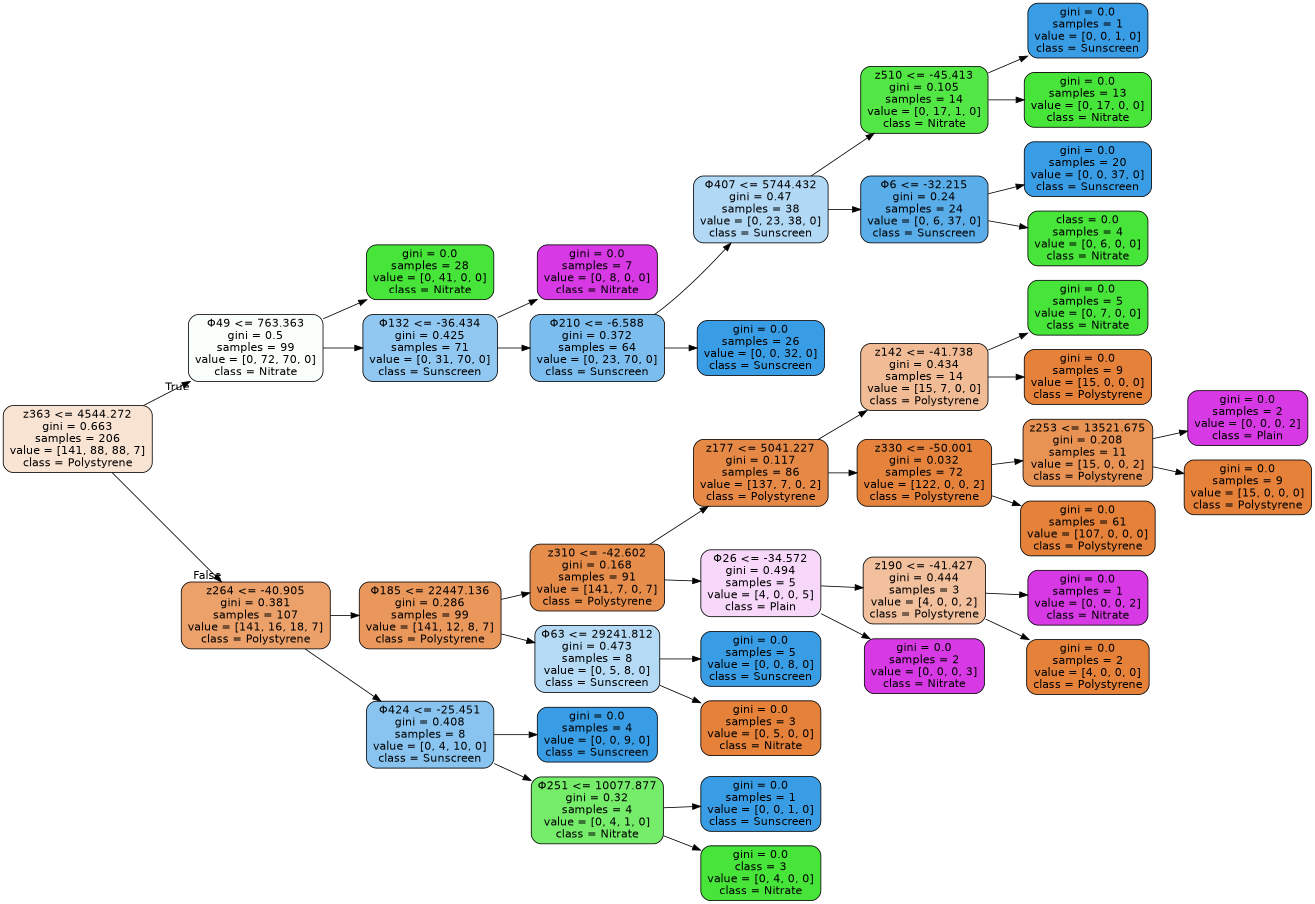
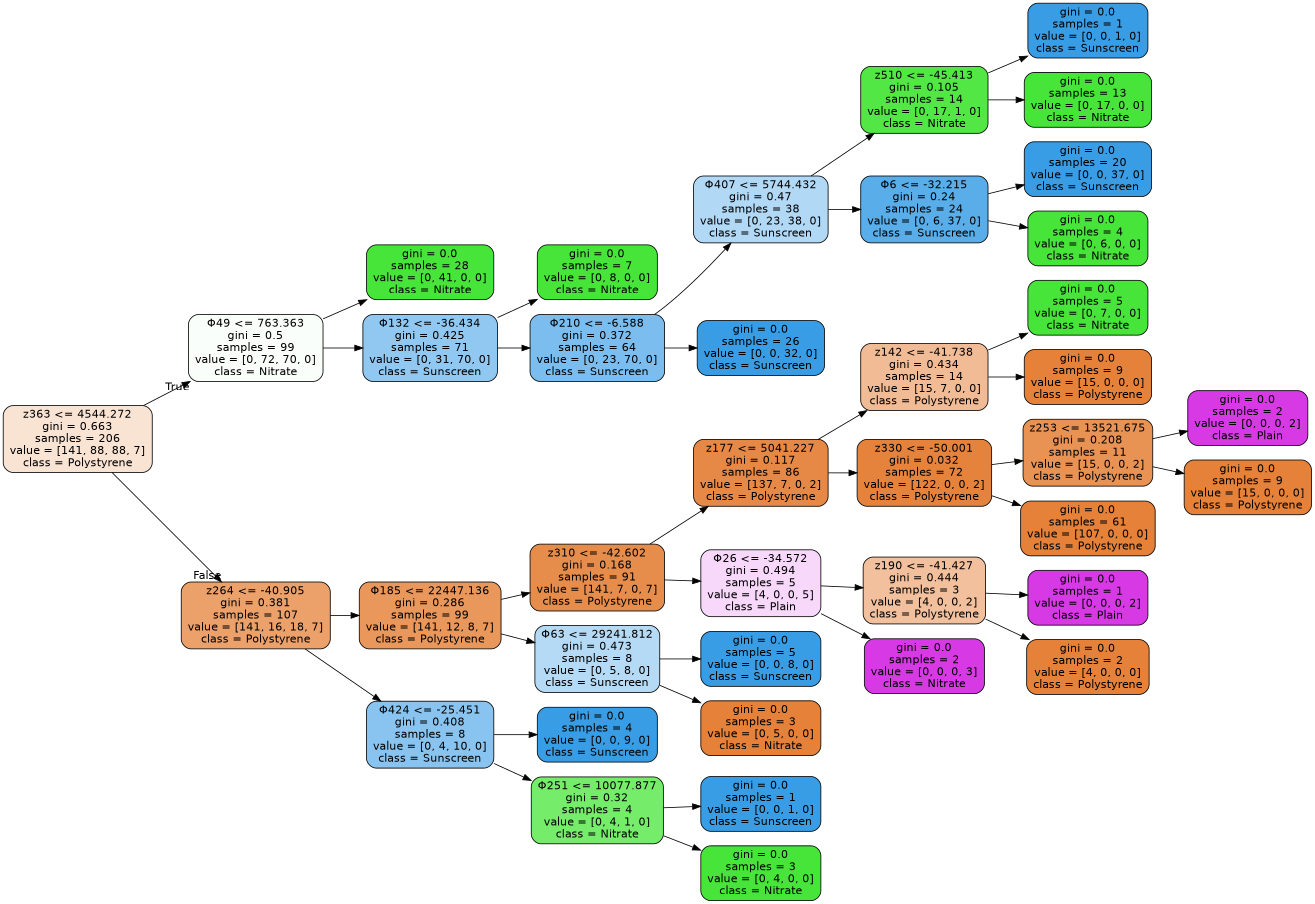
(1088, 238) -> (1088, 238)
(597, 272) -> (597, 272)
(1088, 598) -> (1088, 598)
(761, 873) -> (761, 873)
